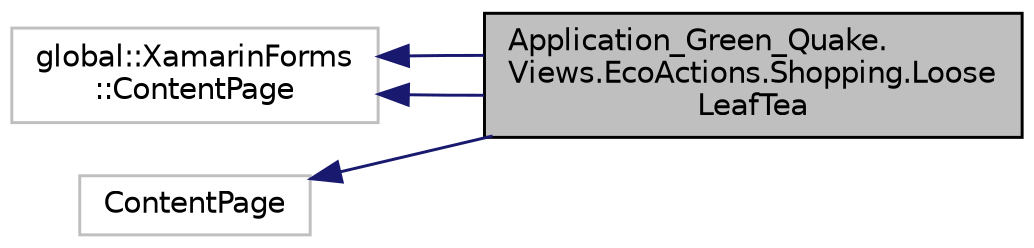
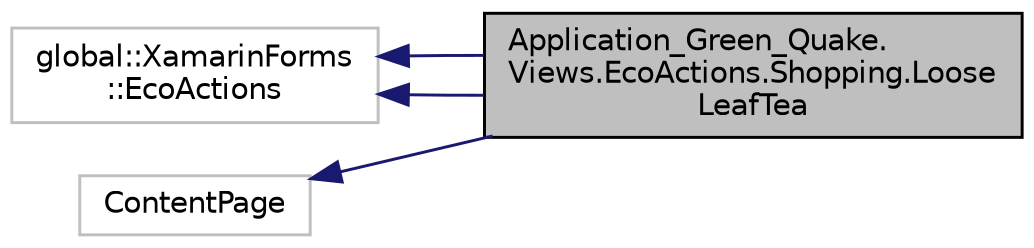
(195, 75) -> (195, 75)
